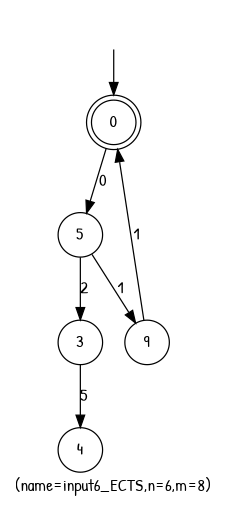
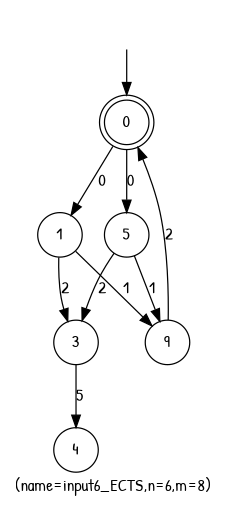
none -> (60, 235)
(137, 235) -> (169, 235)
